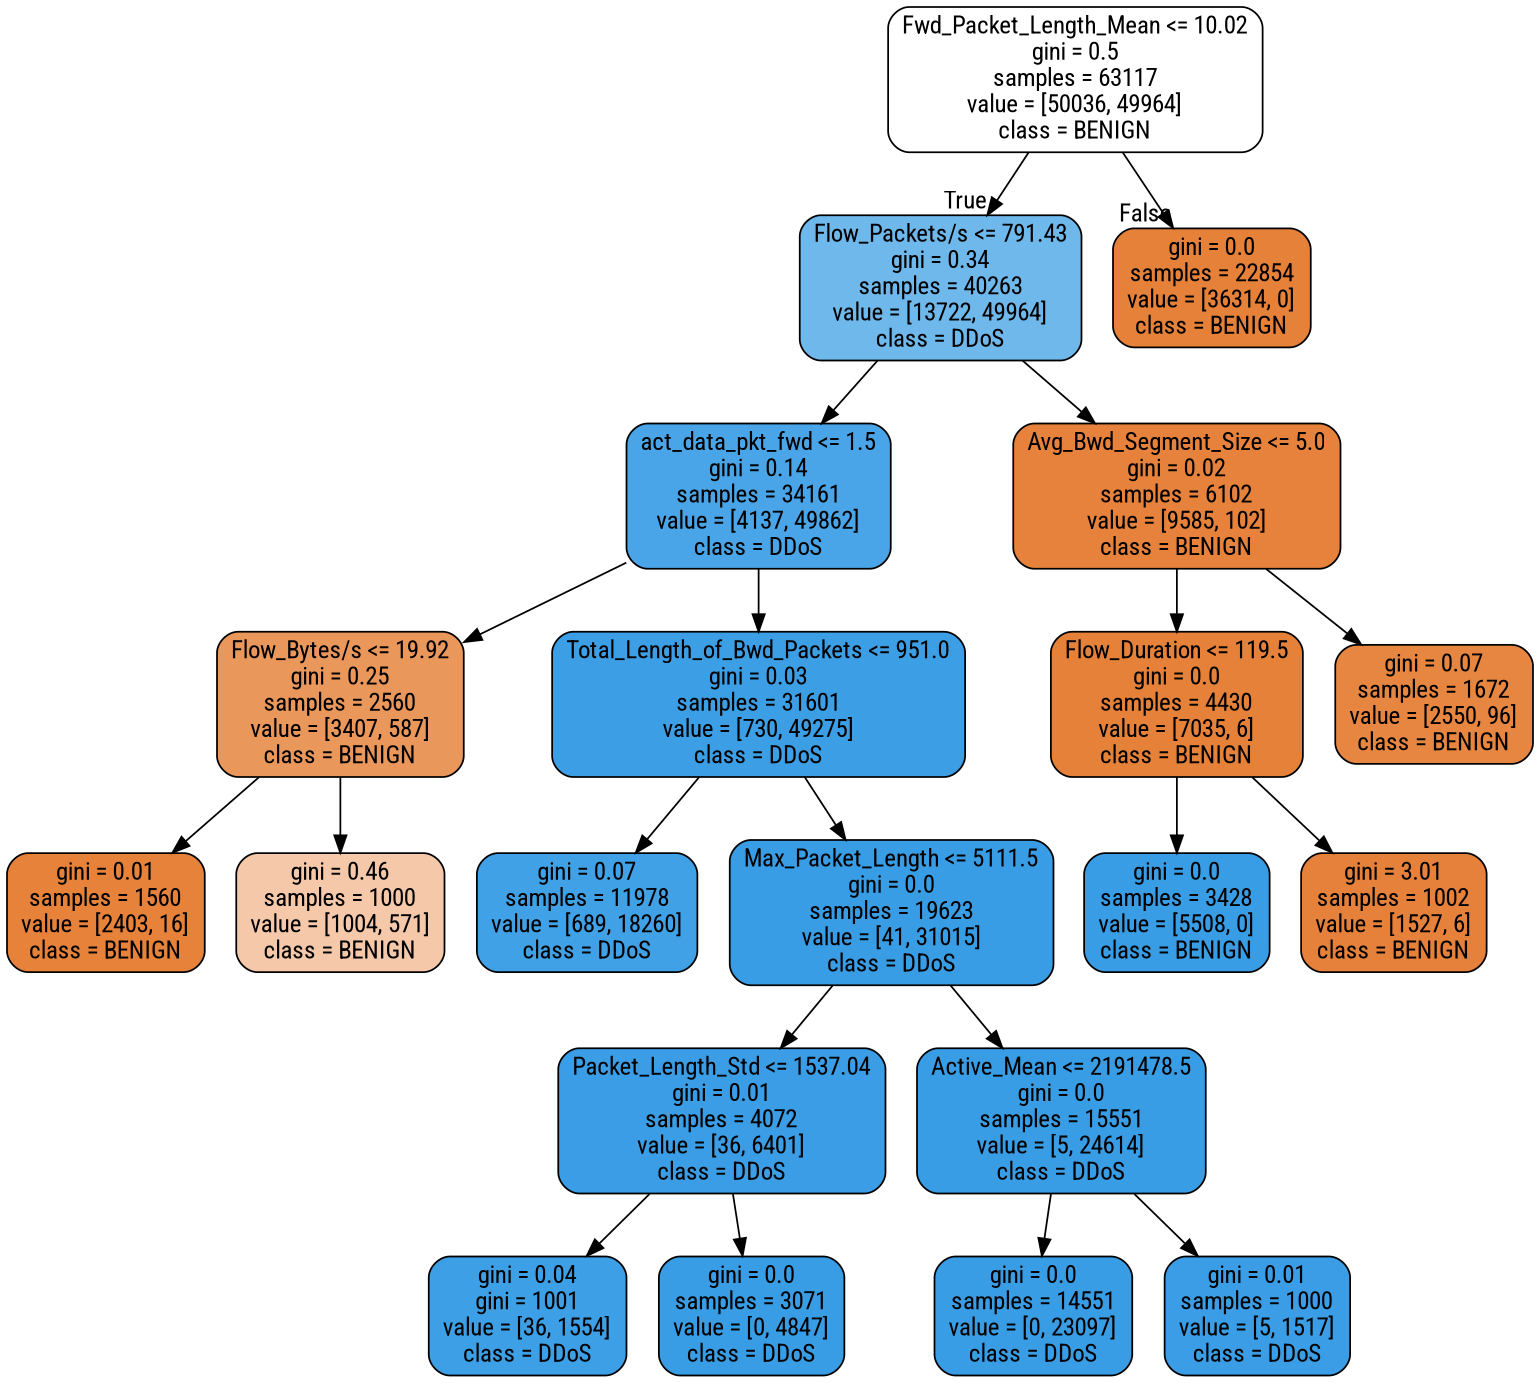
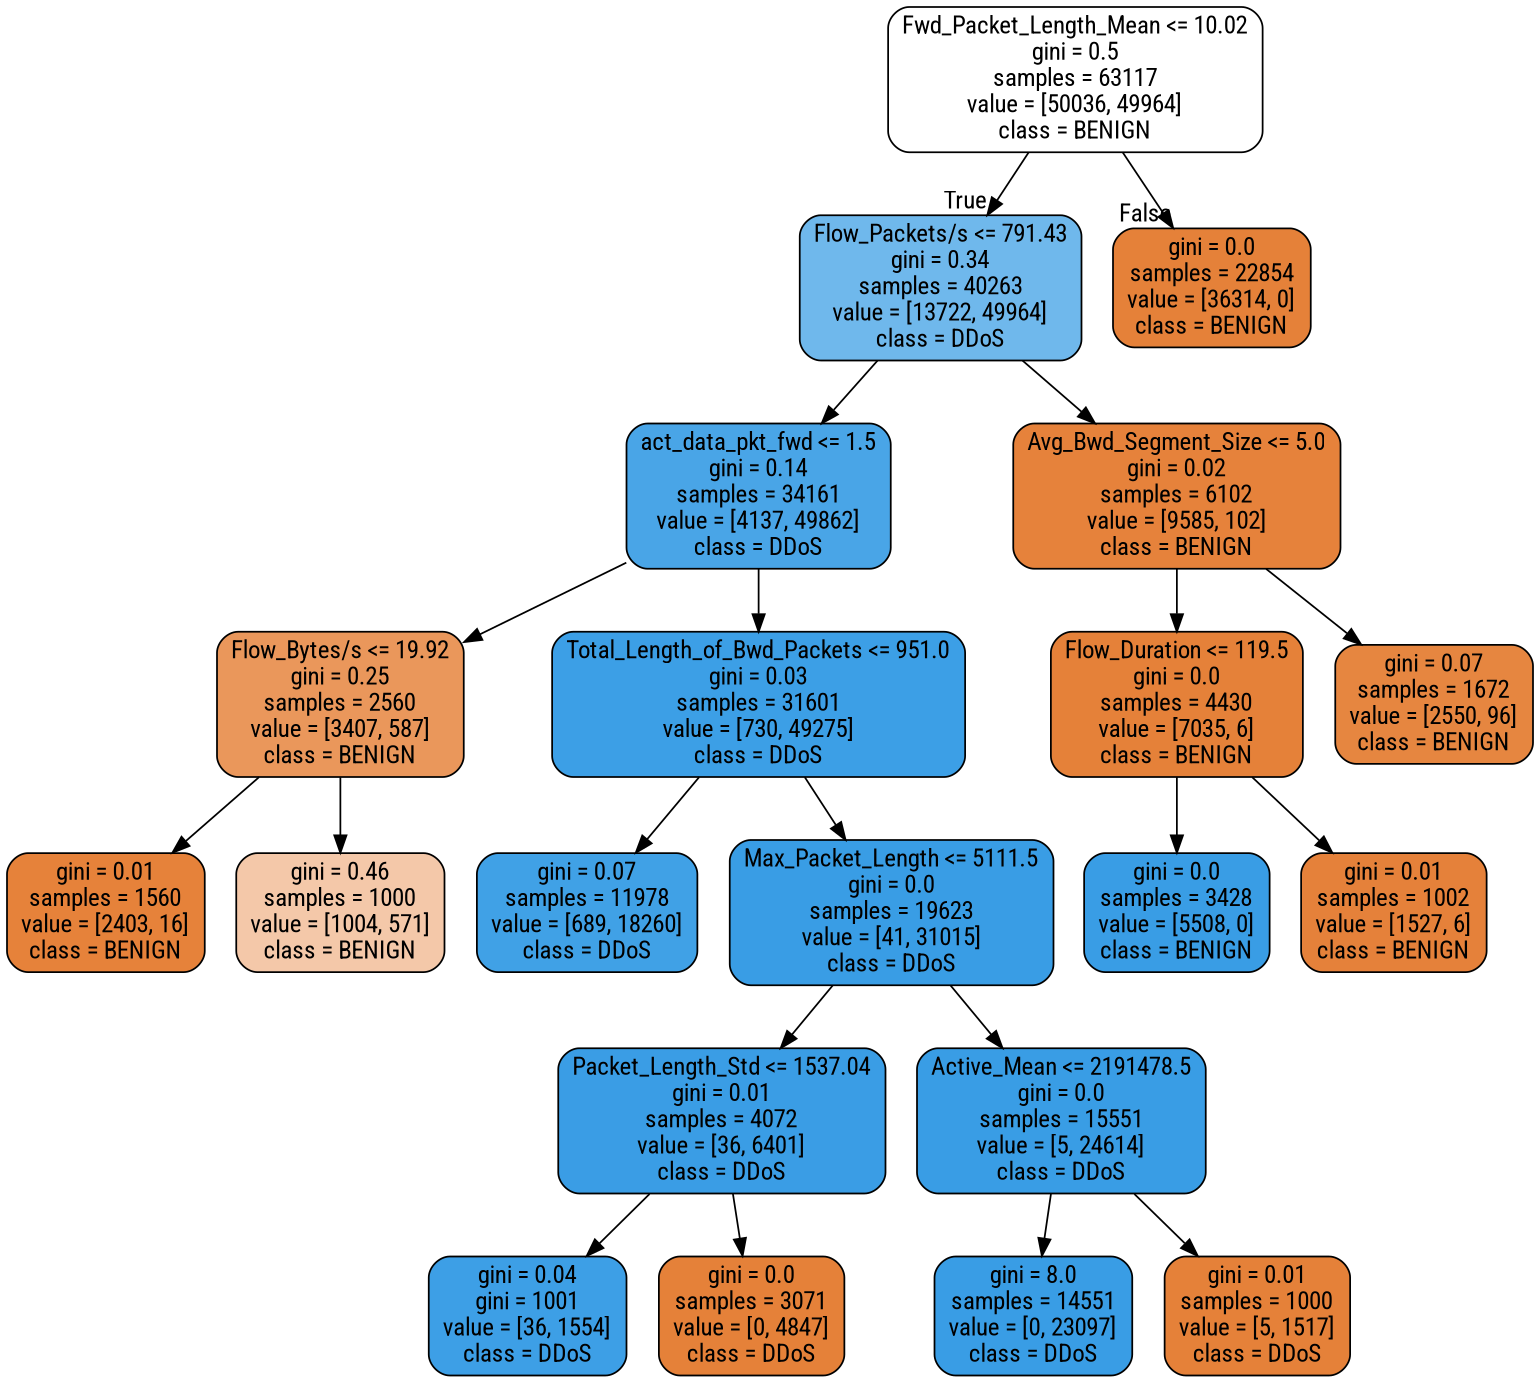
(1394, 913) -> (1394, 913)
(752, 1316) -> (752, 1316)
(1033, 1316) -> (1033, 1316)
(1257, 1316) -> (1257, 1316)
